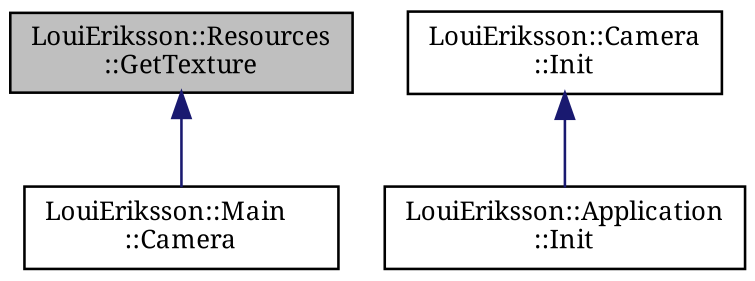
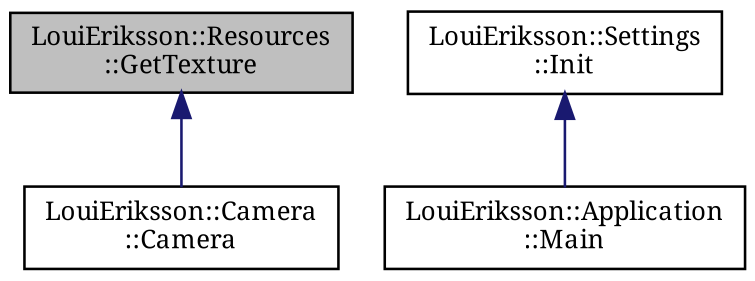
(565, 53) -> (565, 53)
(181, 228) -> (181, 228)
(565, 228) -> (565, 228)
